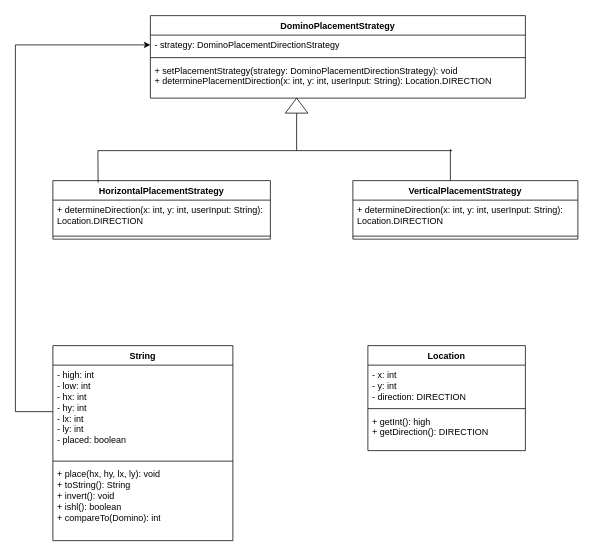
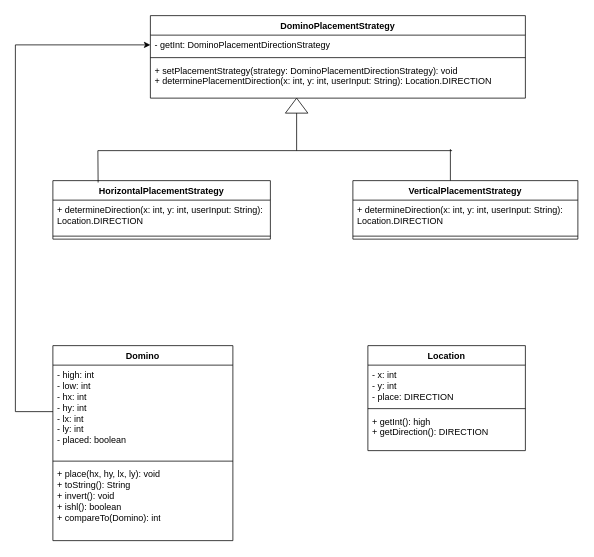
(258, 46) -> (253, 46)
(143, 356) -> (143, 356)
(422, 386) -> (413, 386)
